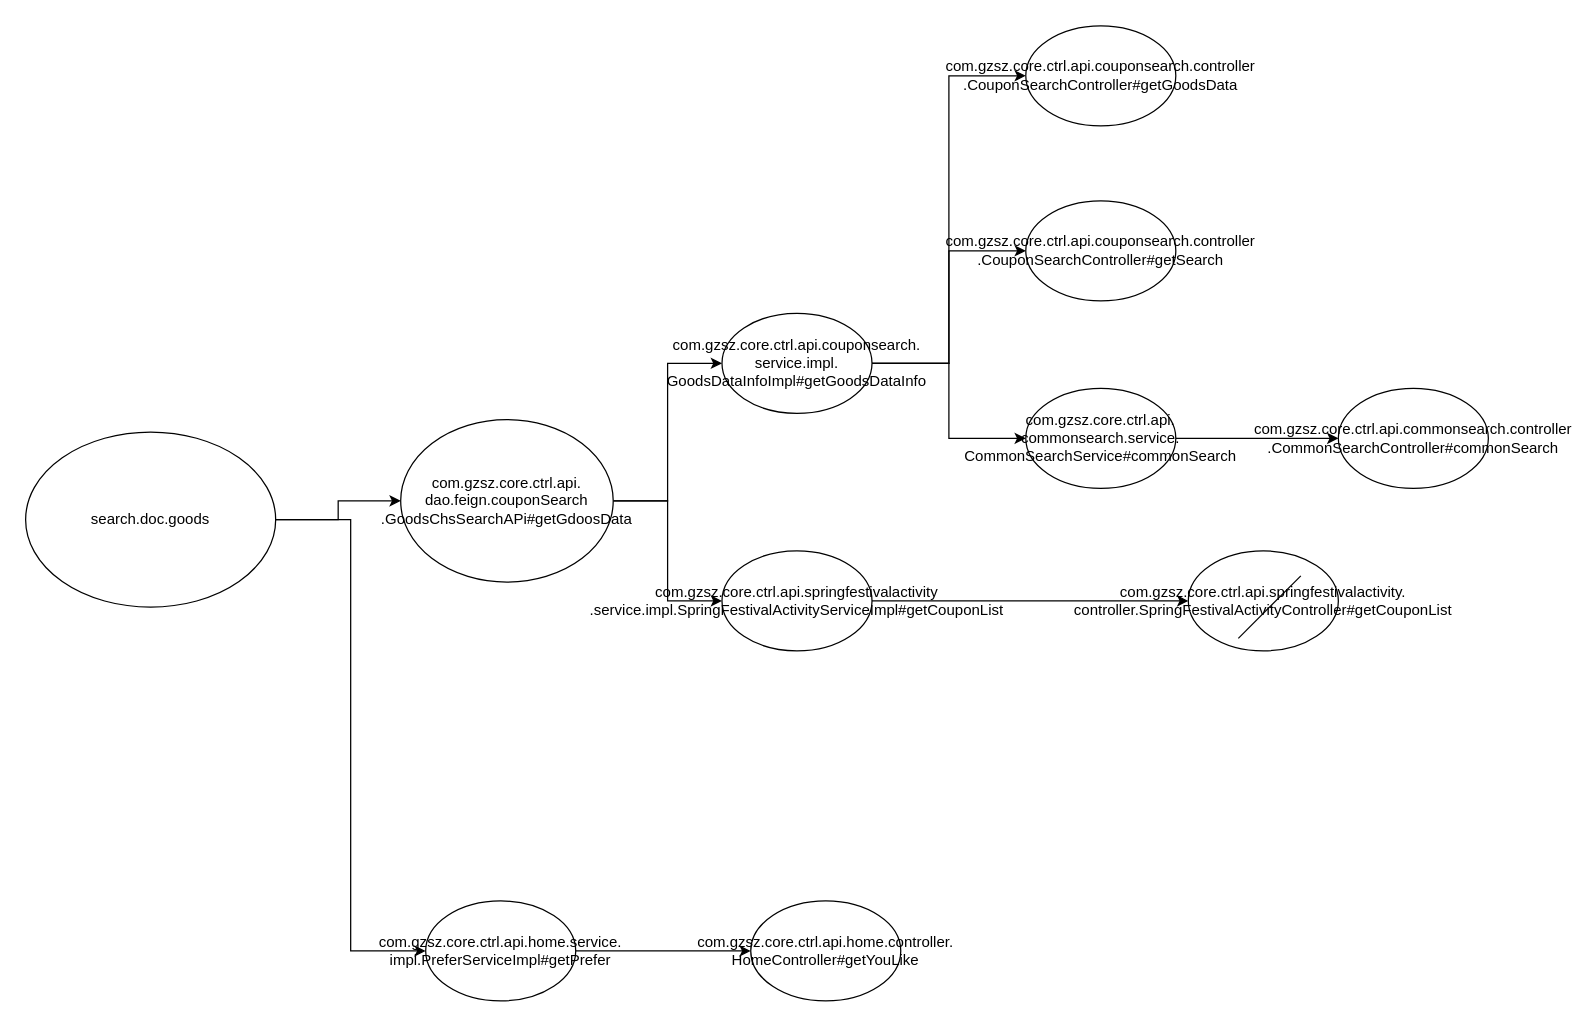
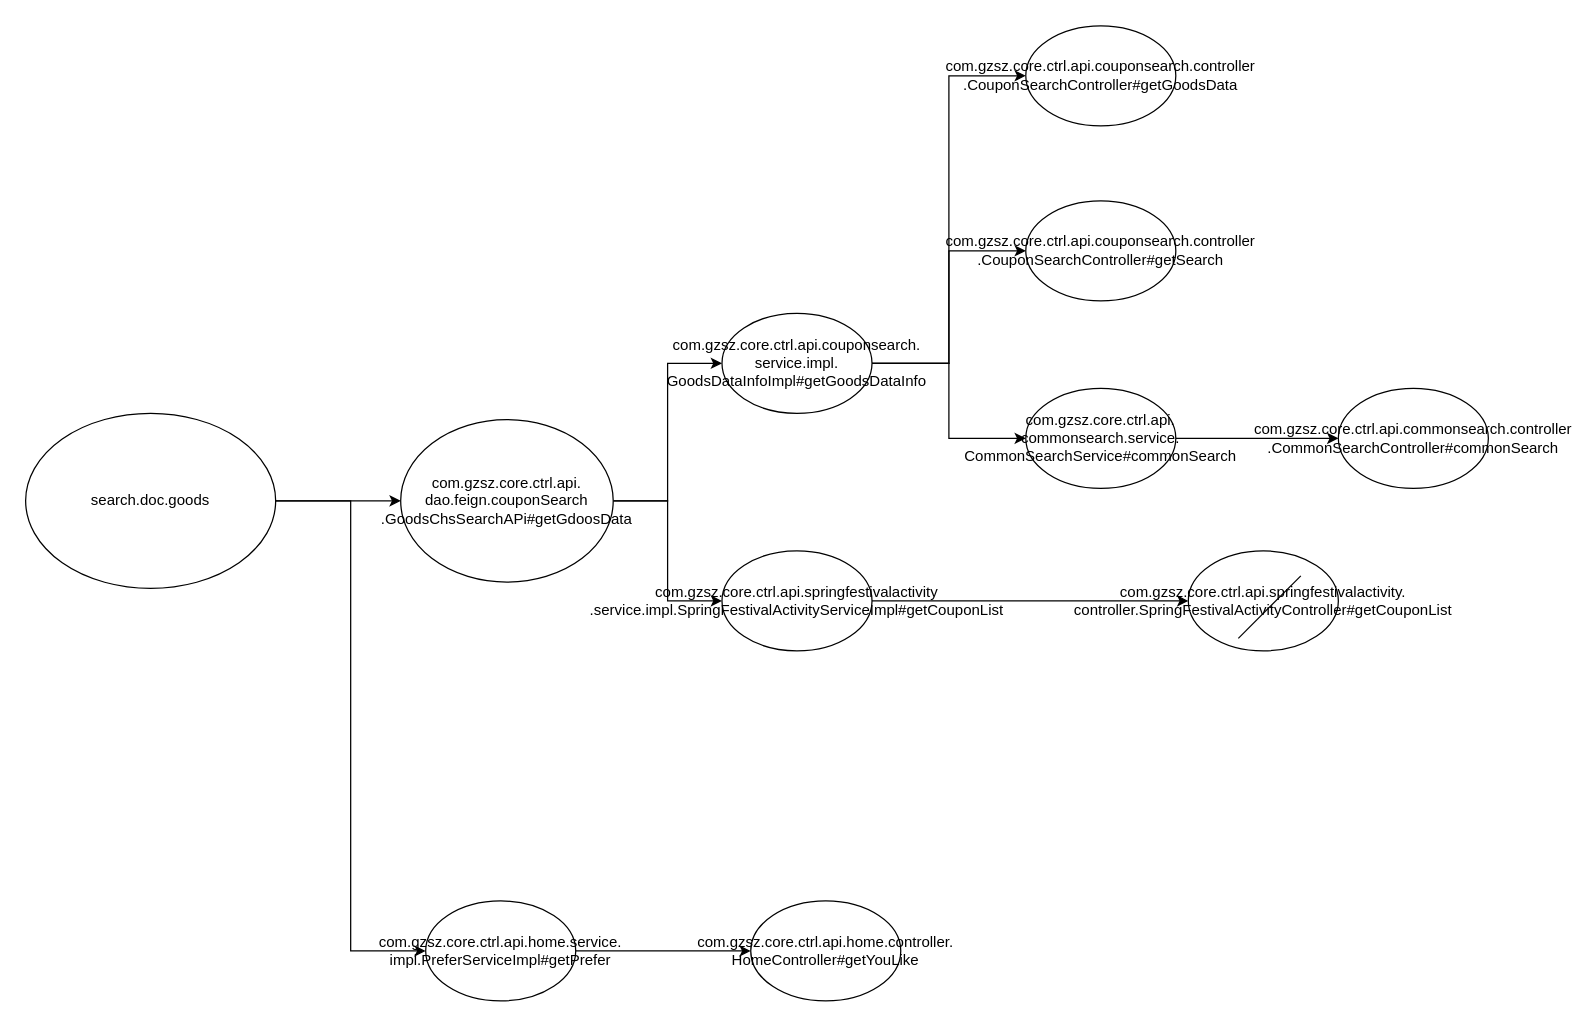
(151, 519) -> (151, 501)
